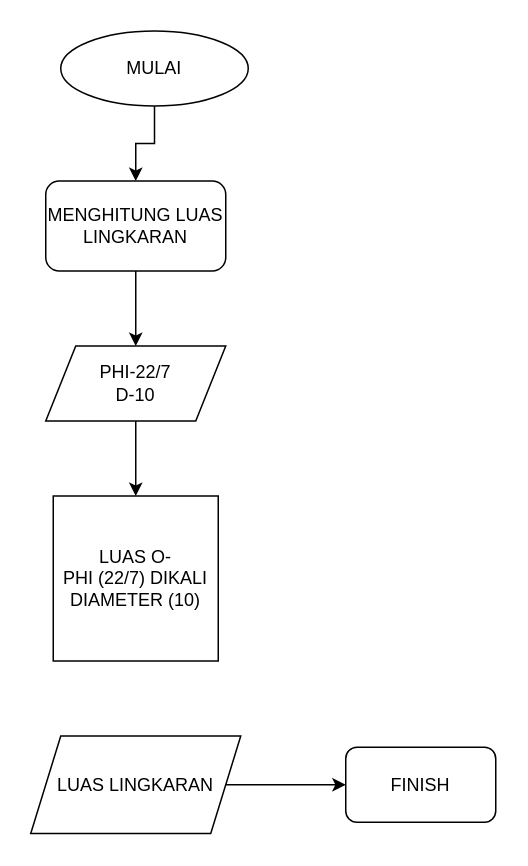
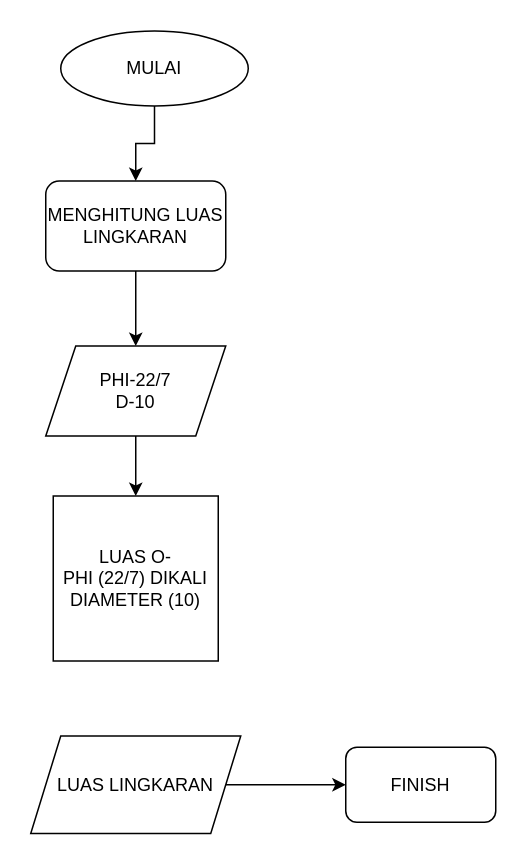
(136, 383) -> (136, 391)
